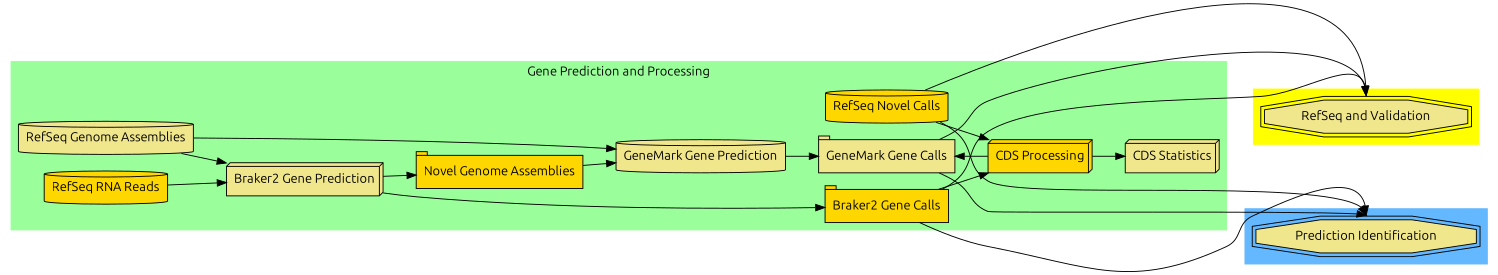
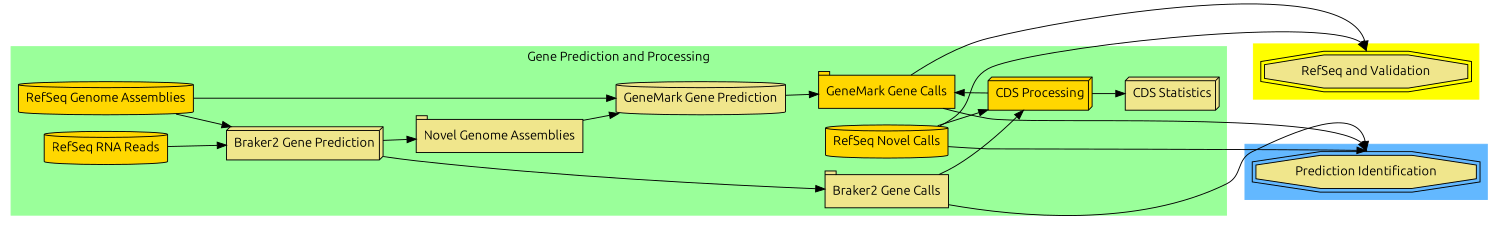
(1141, 102) -> none
(106, 138) -> (106, 98)
(887, 156) -> (887, 92)
(500, 172) -> (500, 136)
(887, 206) -> (887, 191)
